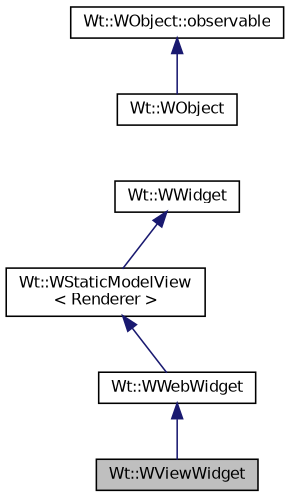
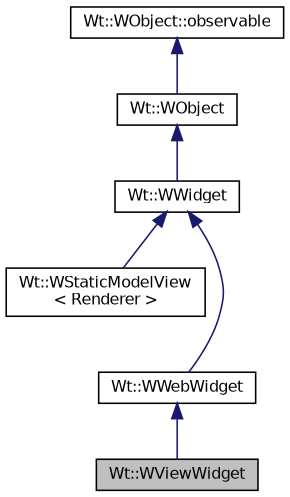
none -> (177, 161)
(150, 350) -> (223, 300)
